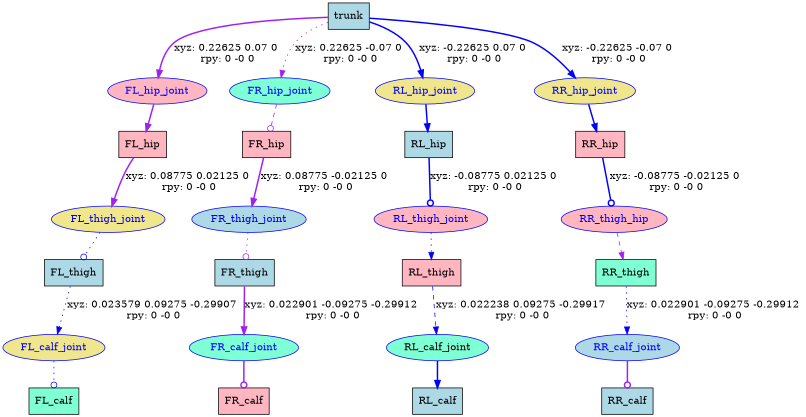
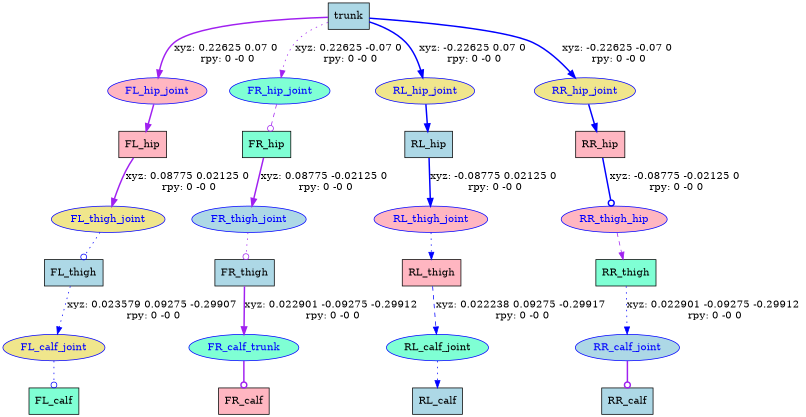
(267, 144) -> (267, 144)
(430, 179) -> (430, 179)
(244, 348) -> (244, 348)
(437, 371) -> (437, 371)
